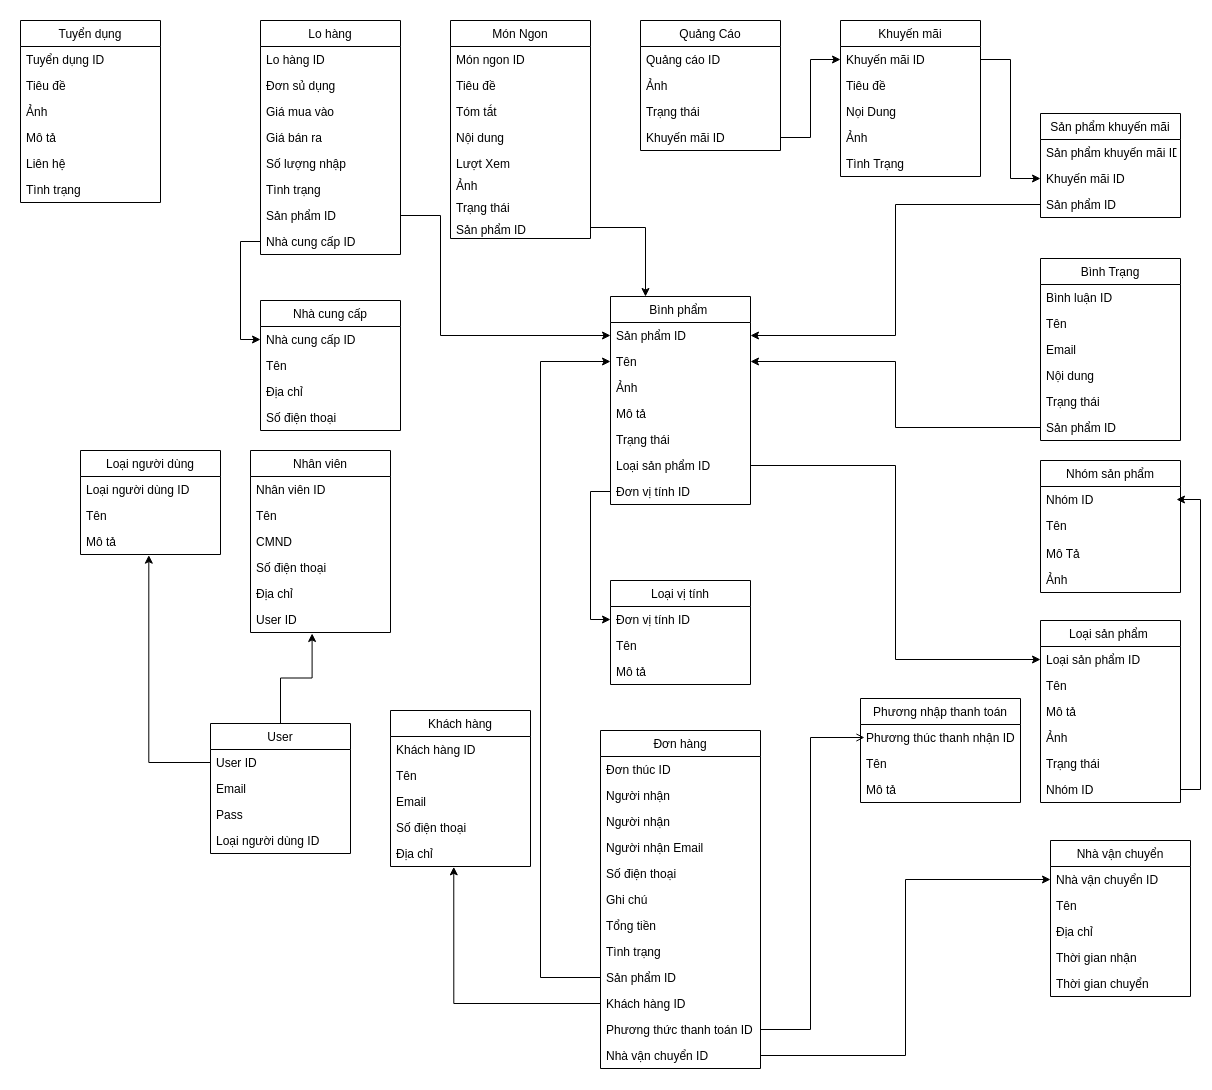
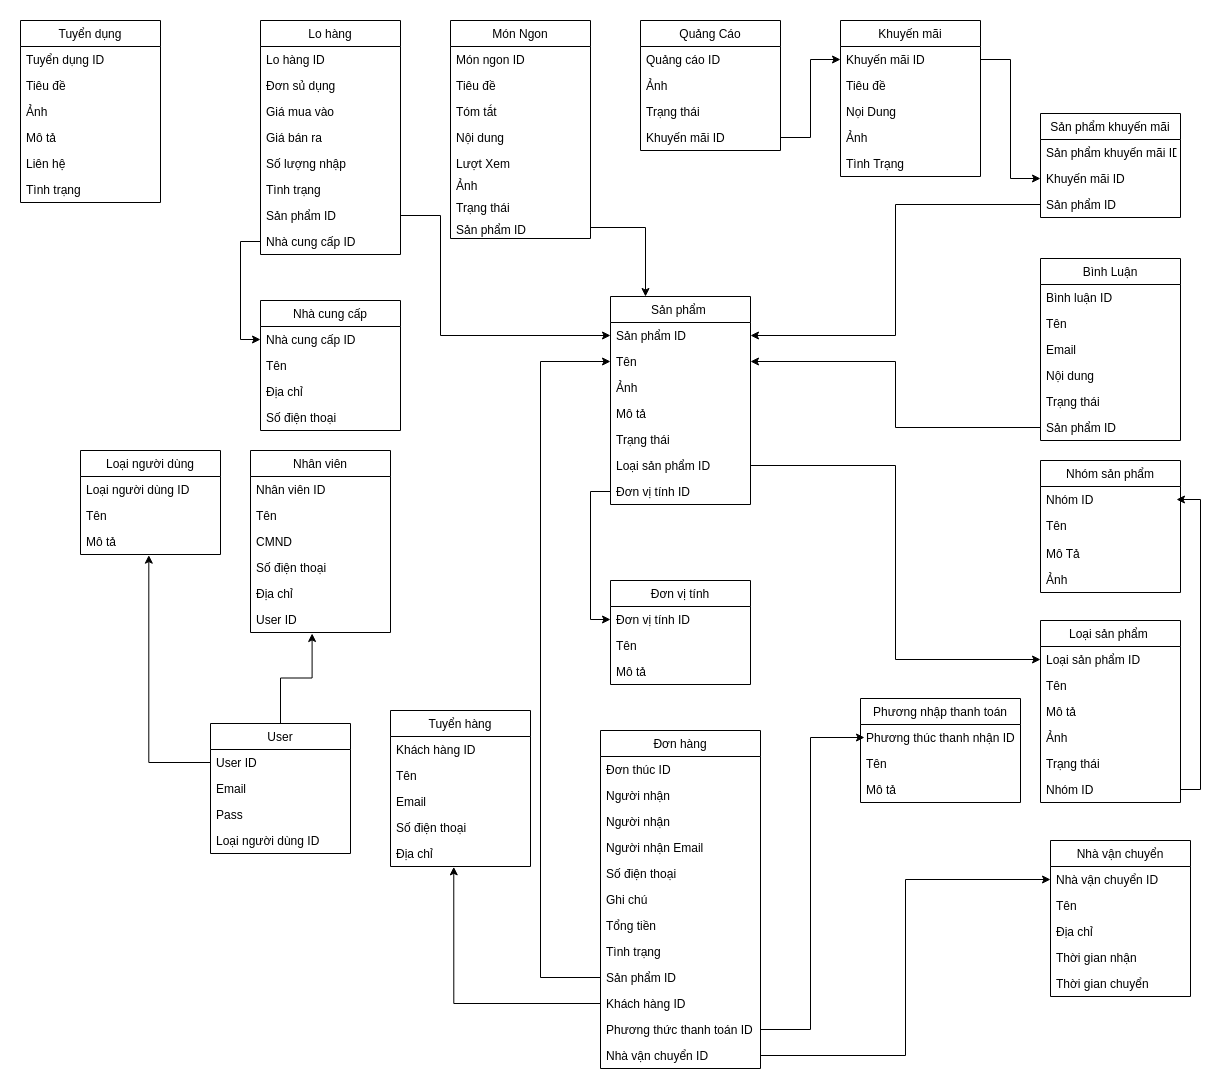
(1110, 272) -> (1110, 272)
(680, 310) -> (680, 310)
(680, 594) -> (680, 594)
(460, 724) -> (460, 724)
(857, 738) -> (856, 738)
